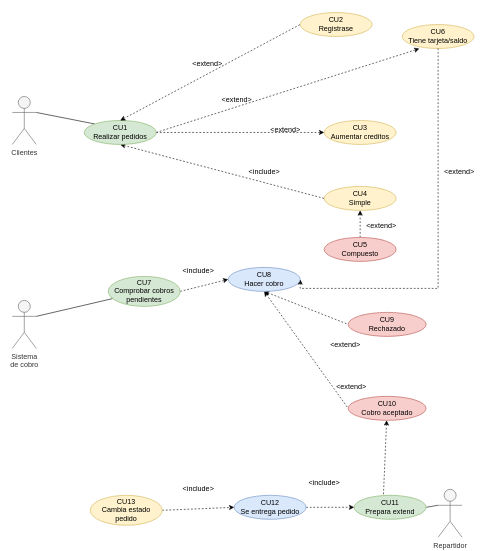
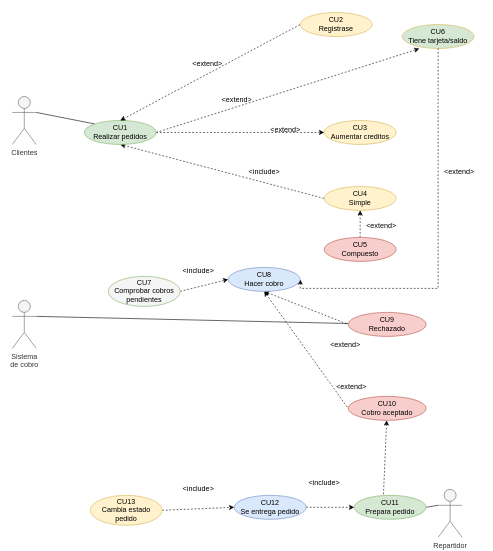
(438, 36) -> (438, 36)
(144, 291) -> (144, 291)
(75, 307) -> (189, 320)
(390, 507) -> (390, 507)
